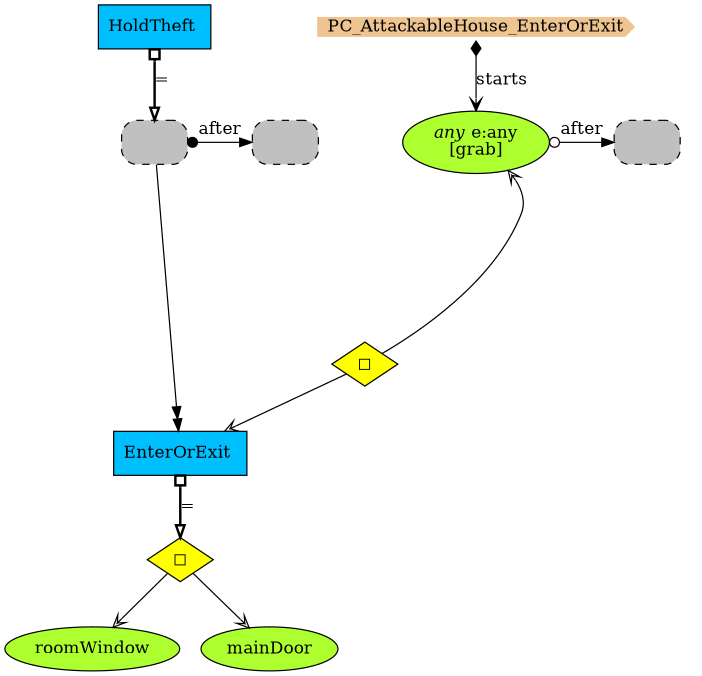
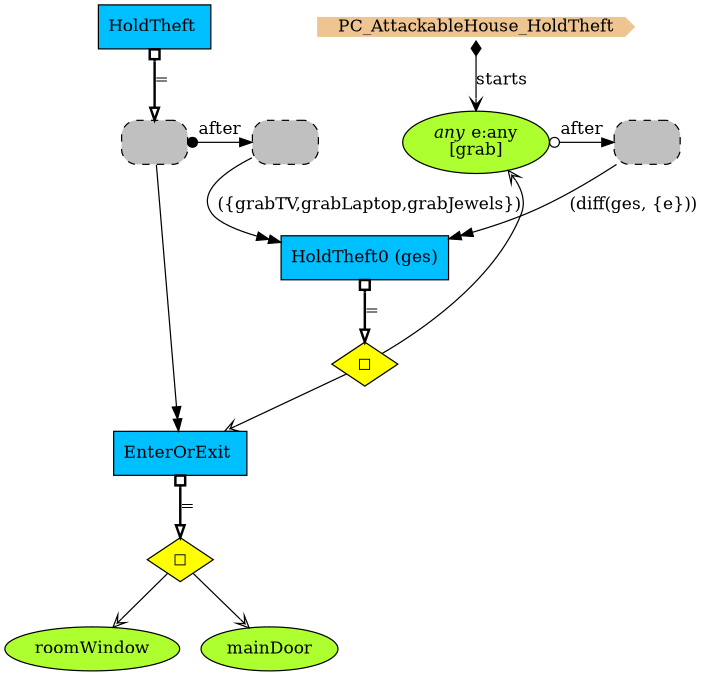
(476, 27) -> (476, 27)
none -> (365, 258)
